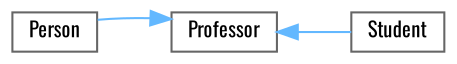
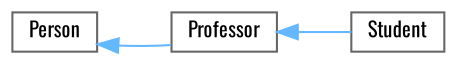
(124, 18) -> (145, 46)
